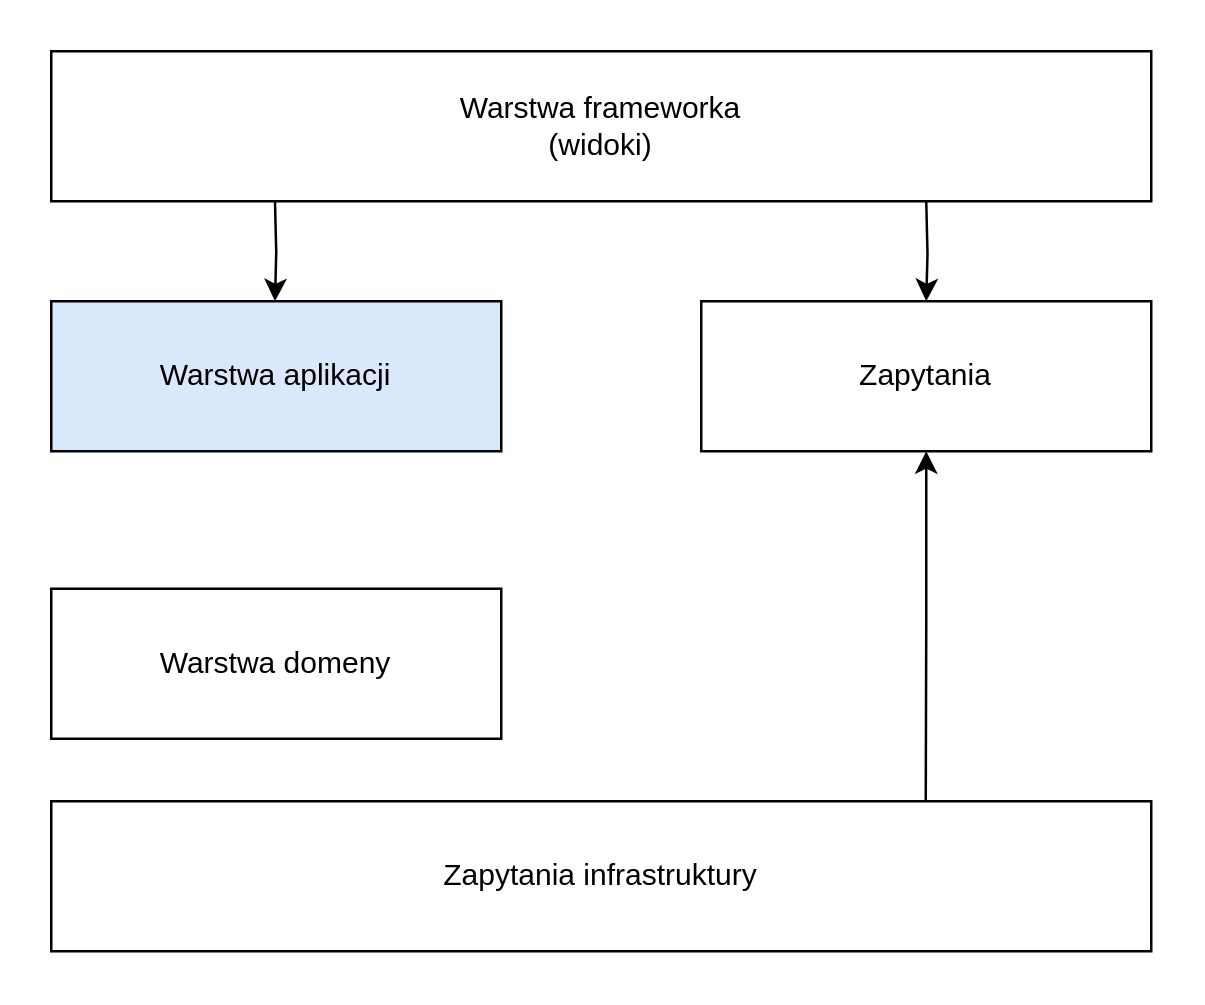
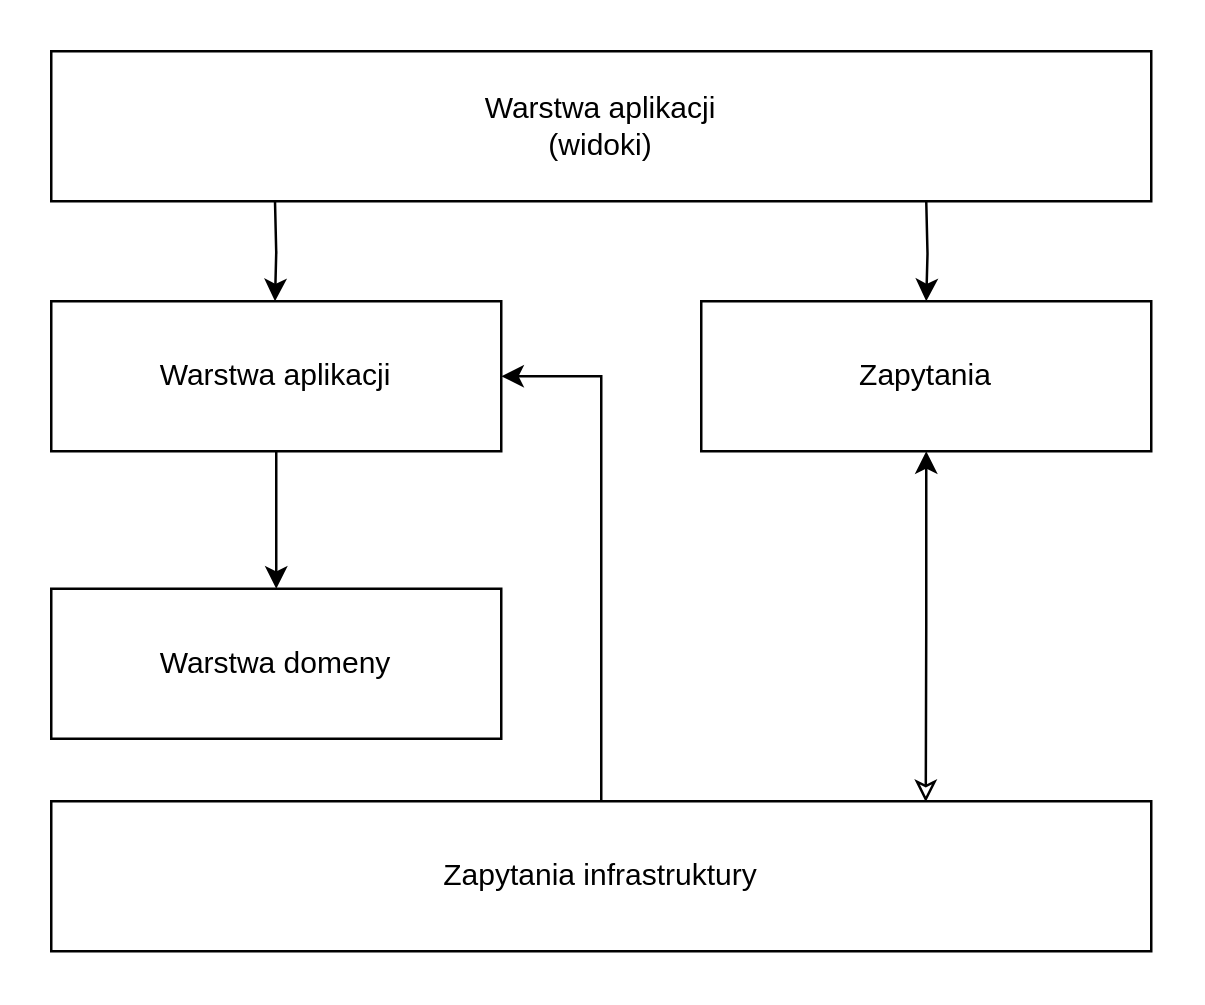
(601, 126) -> (601, 126)
(276, 376) -> (276, 376)
none -> (276, 512)
none -> (601, 547)
(926, 790) -> (926, 783)
